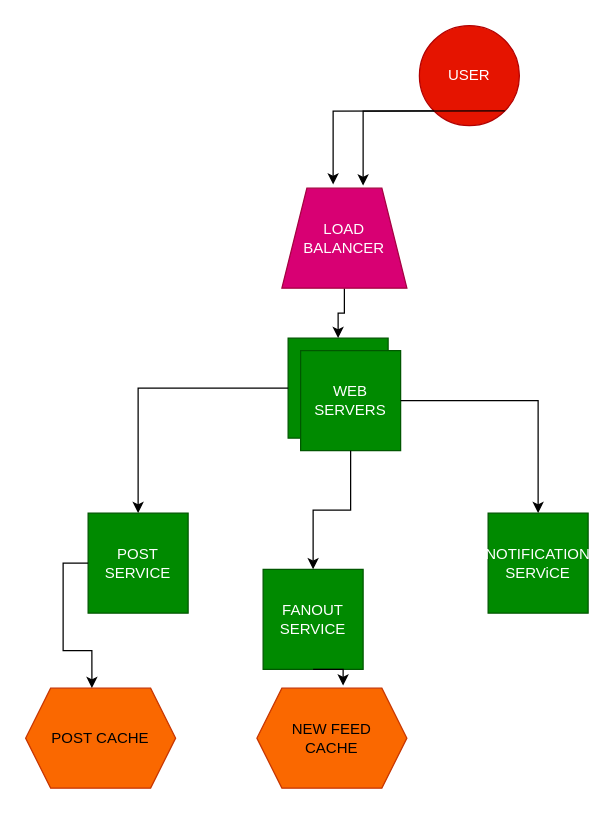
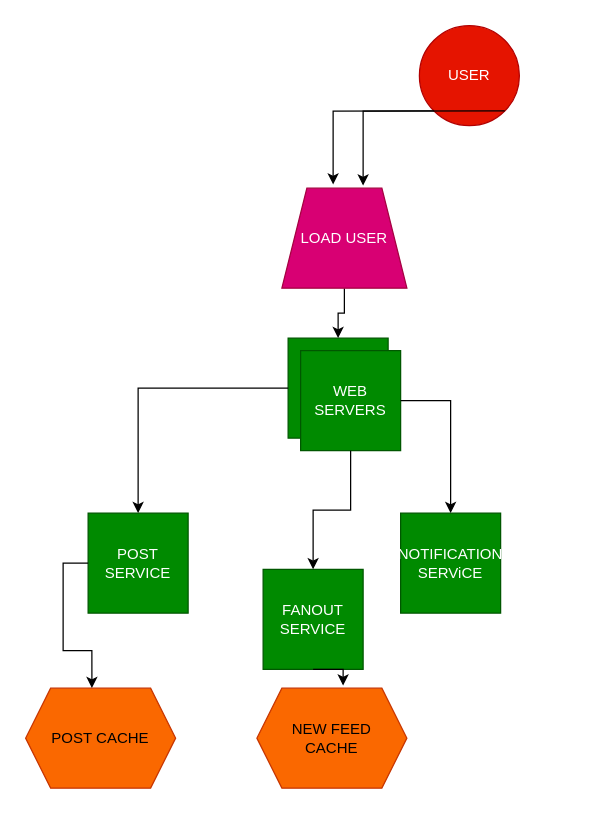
(344, 238) -> (344, 238)
(538, 563) -> (451, 563)
